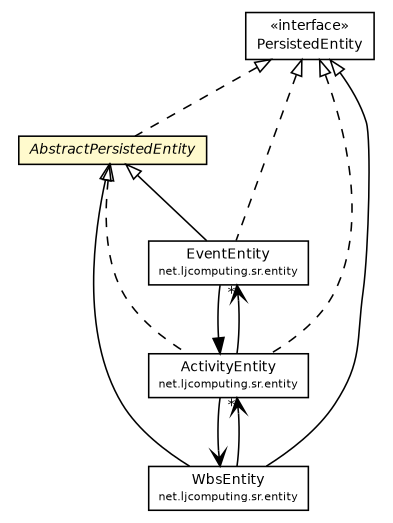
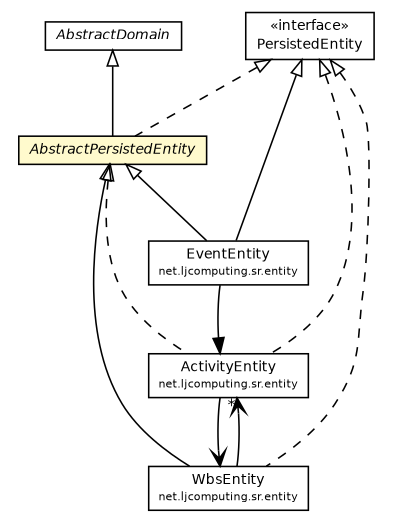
none -> (113, 36)
(266, 158) -> (266, 158)
(364, 284) -> (364, 284)
(239, 327) -> none
